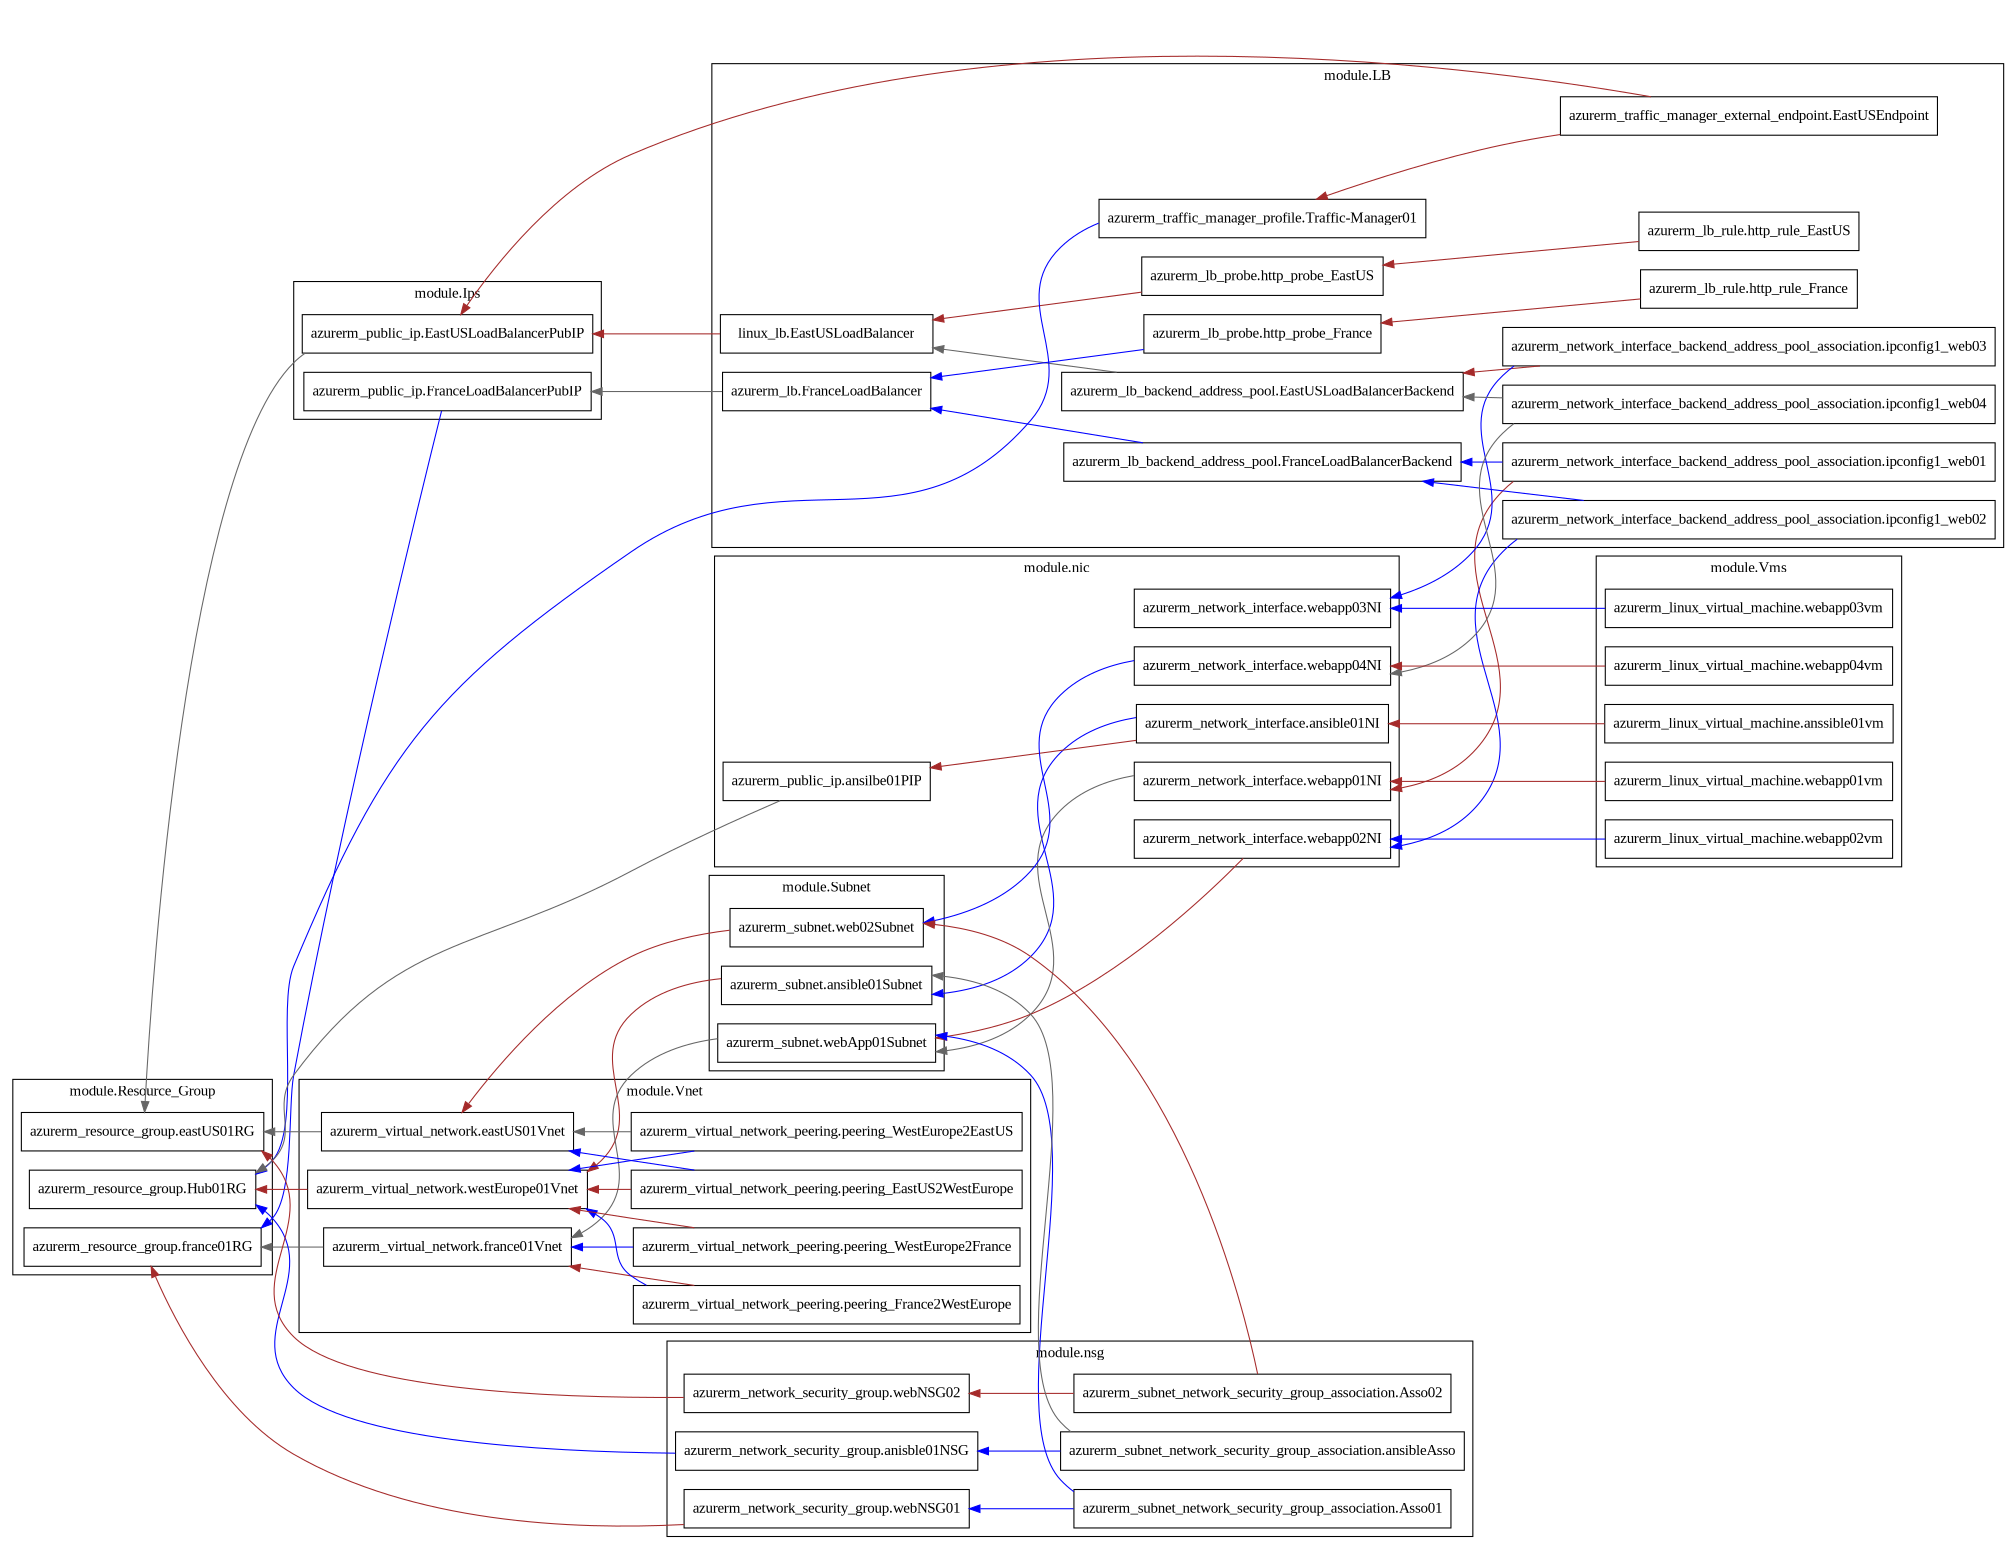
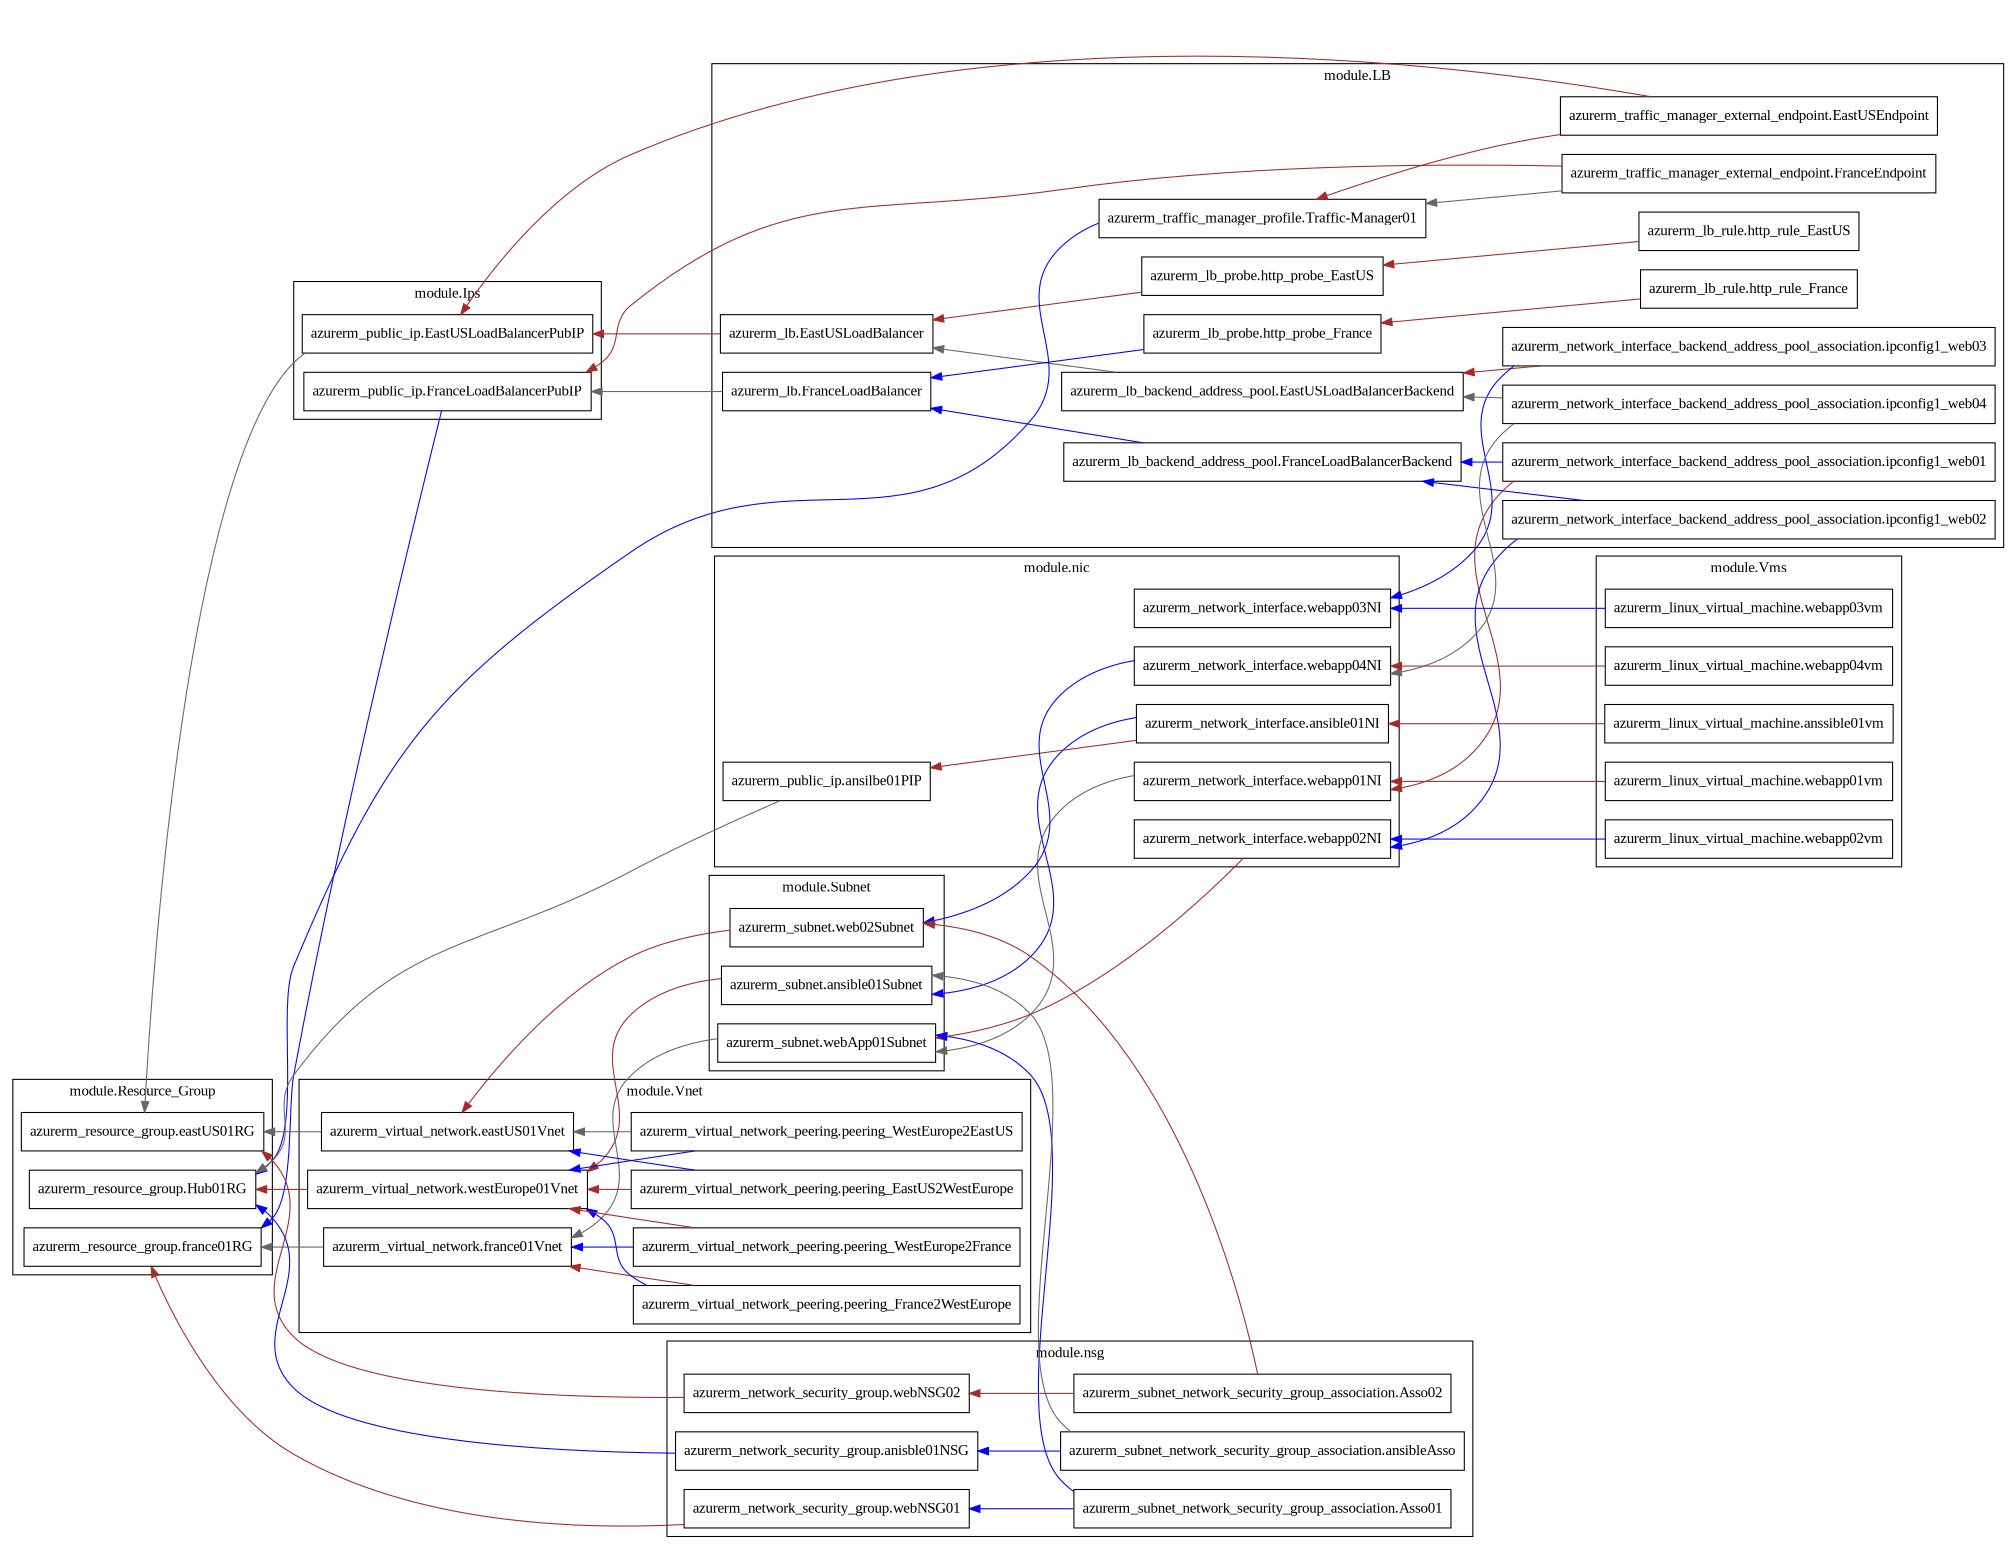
none -> (1749, 174)
(827, 334) -> (827, 334)
